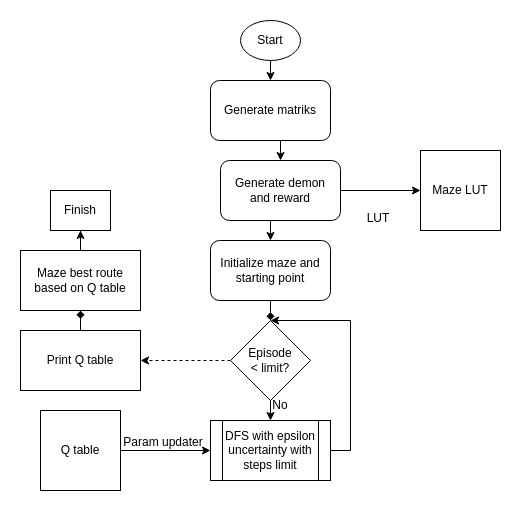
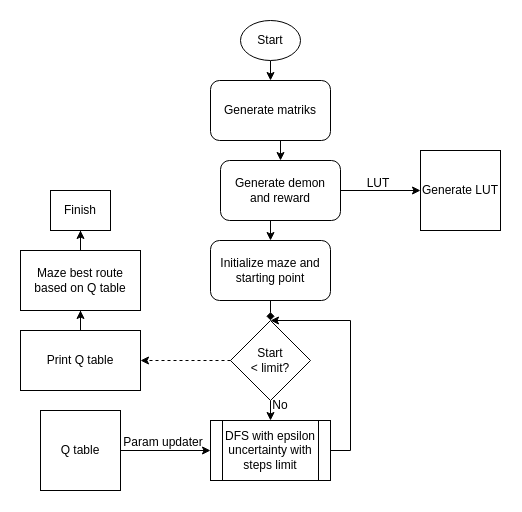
(461, 191) -> (461, 191)
(379, 219) -> (379, 184)
(81, 319) -> (81, 318)
(271, 361) -> (271, 361)
